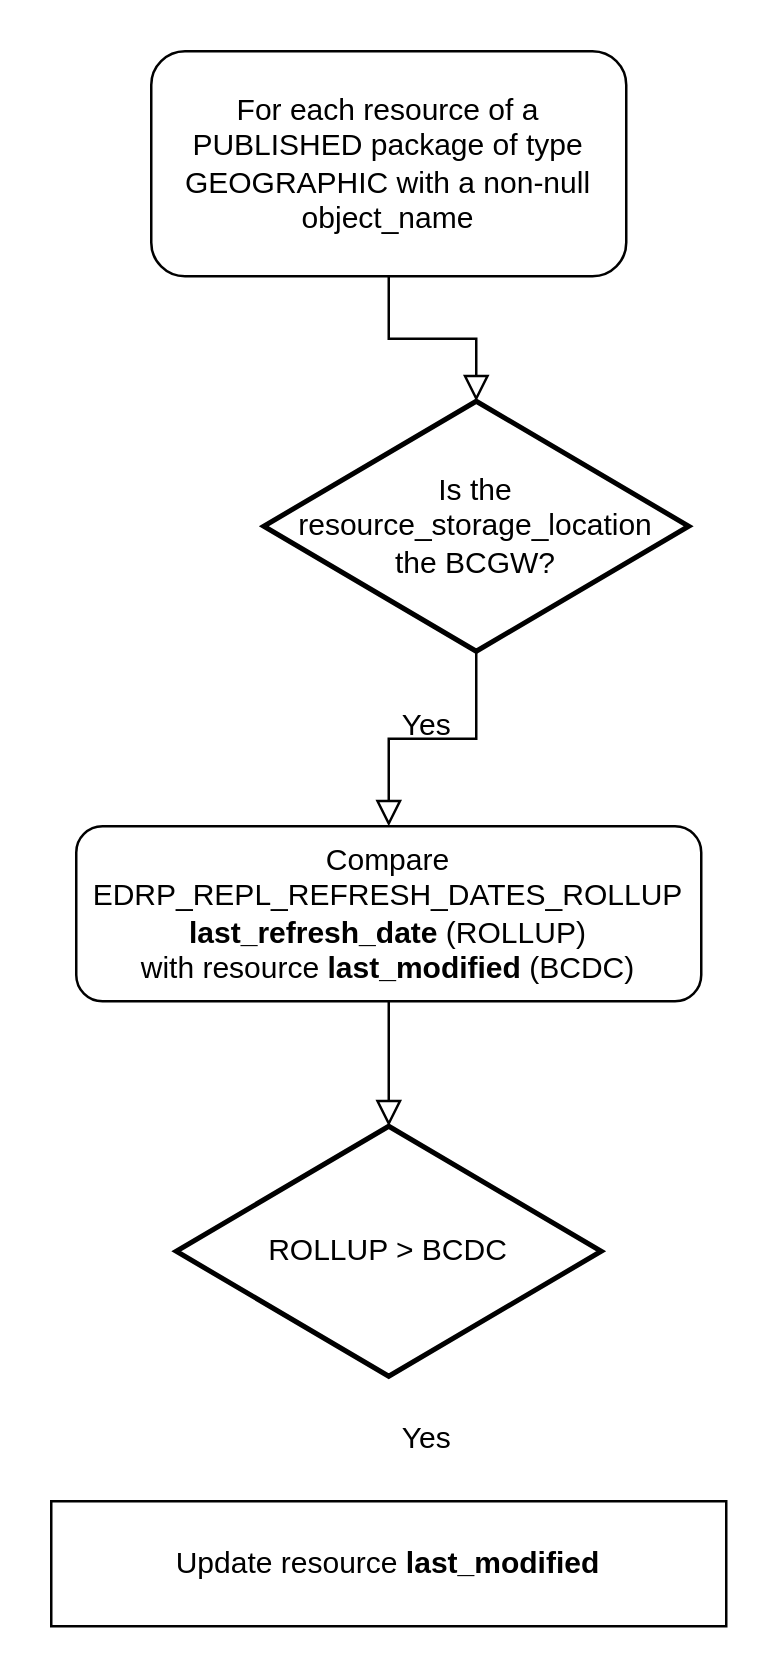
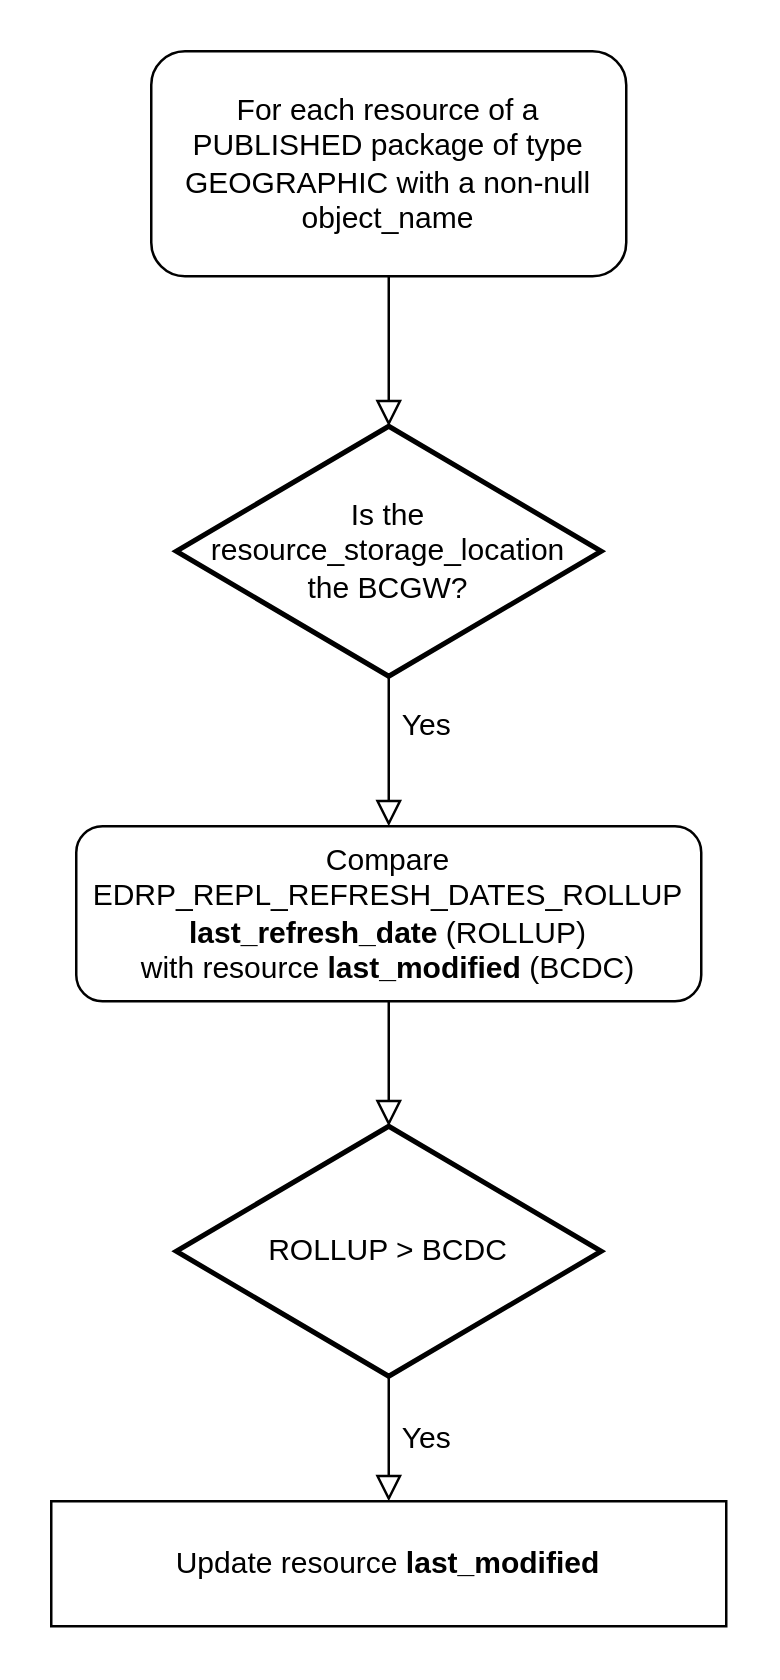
(476, 526) -> (389, 551)
none -> (389, 1427)
